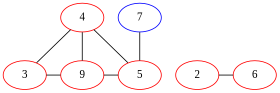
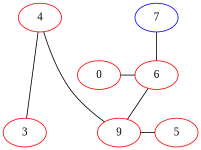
(111, 46) -> none
(140, 46) -> (157, 46)
(53, 75) -> (138, 104)
(197, 75) -> (99, 75)
